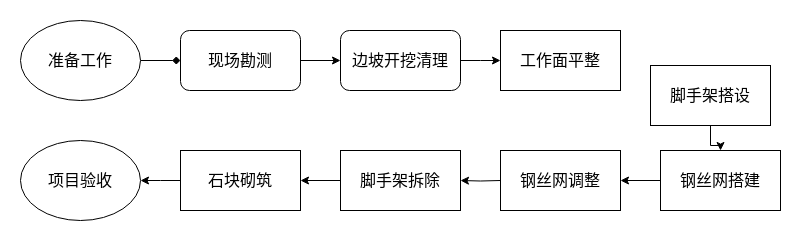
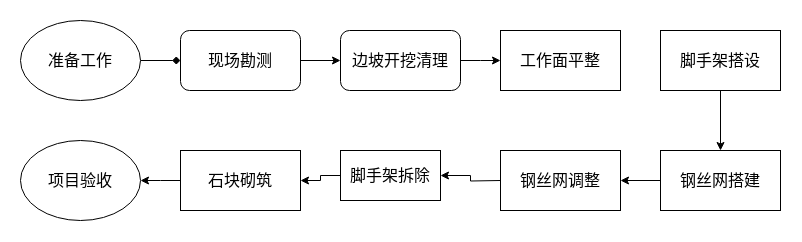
(711, 96) -> (721, 61)
(401, 181) -> (391, 176)
